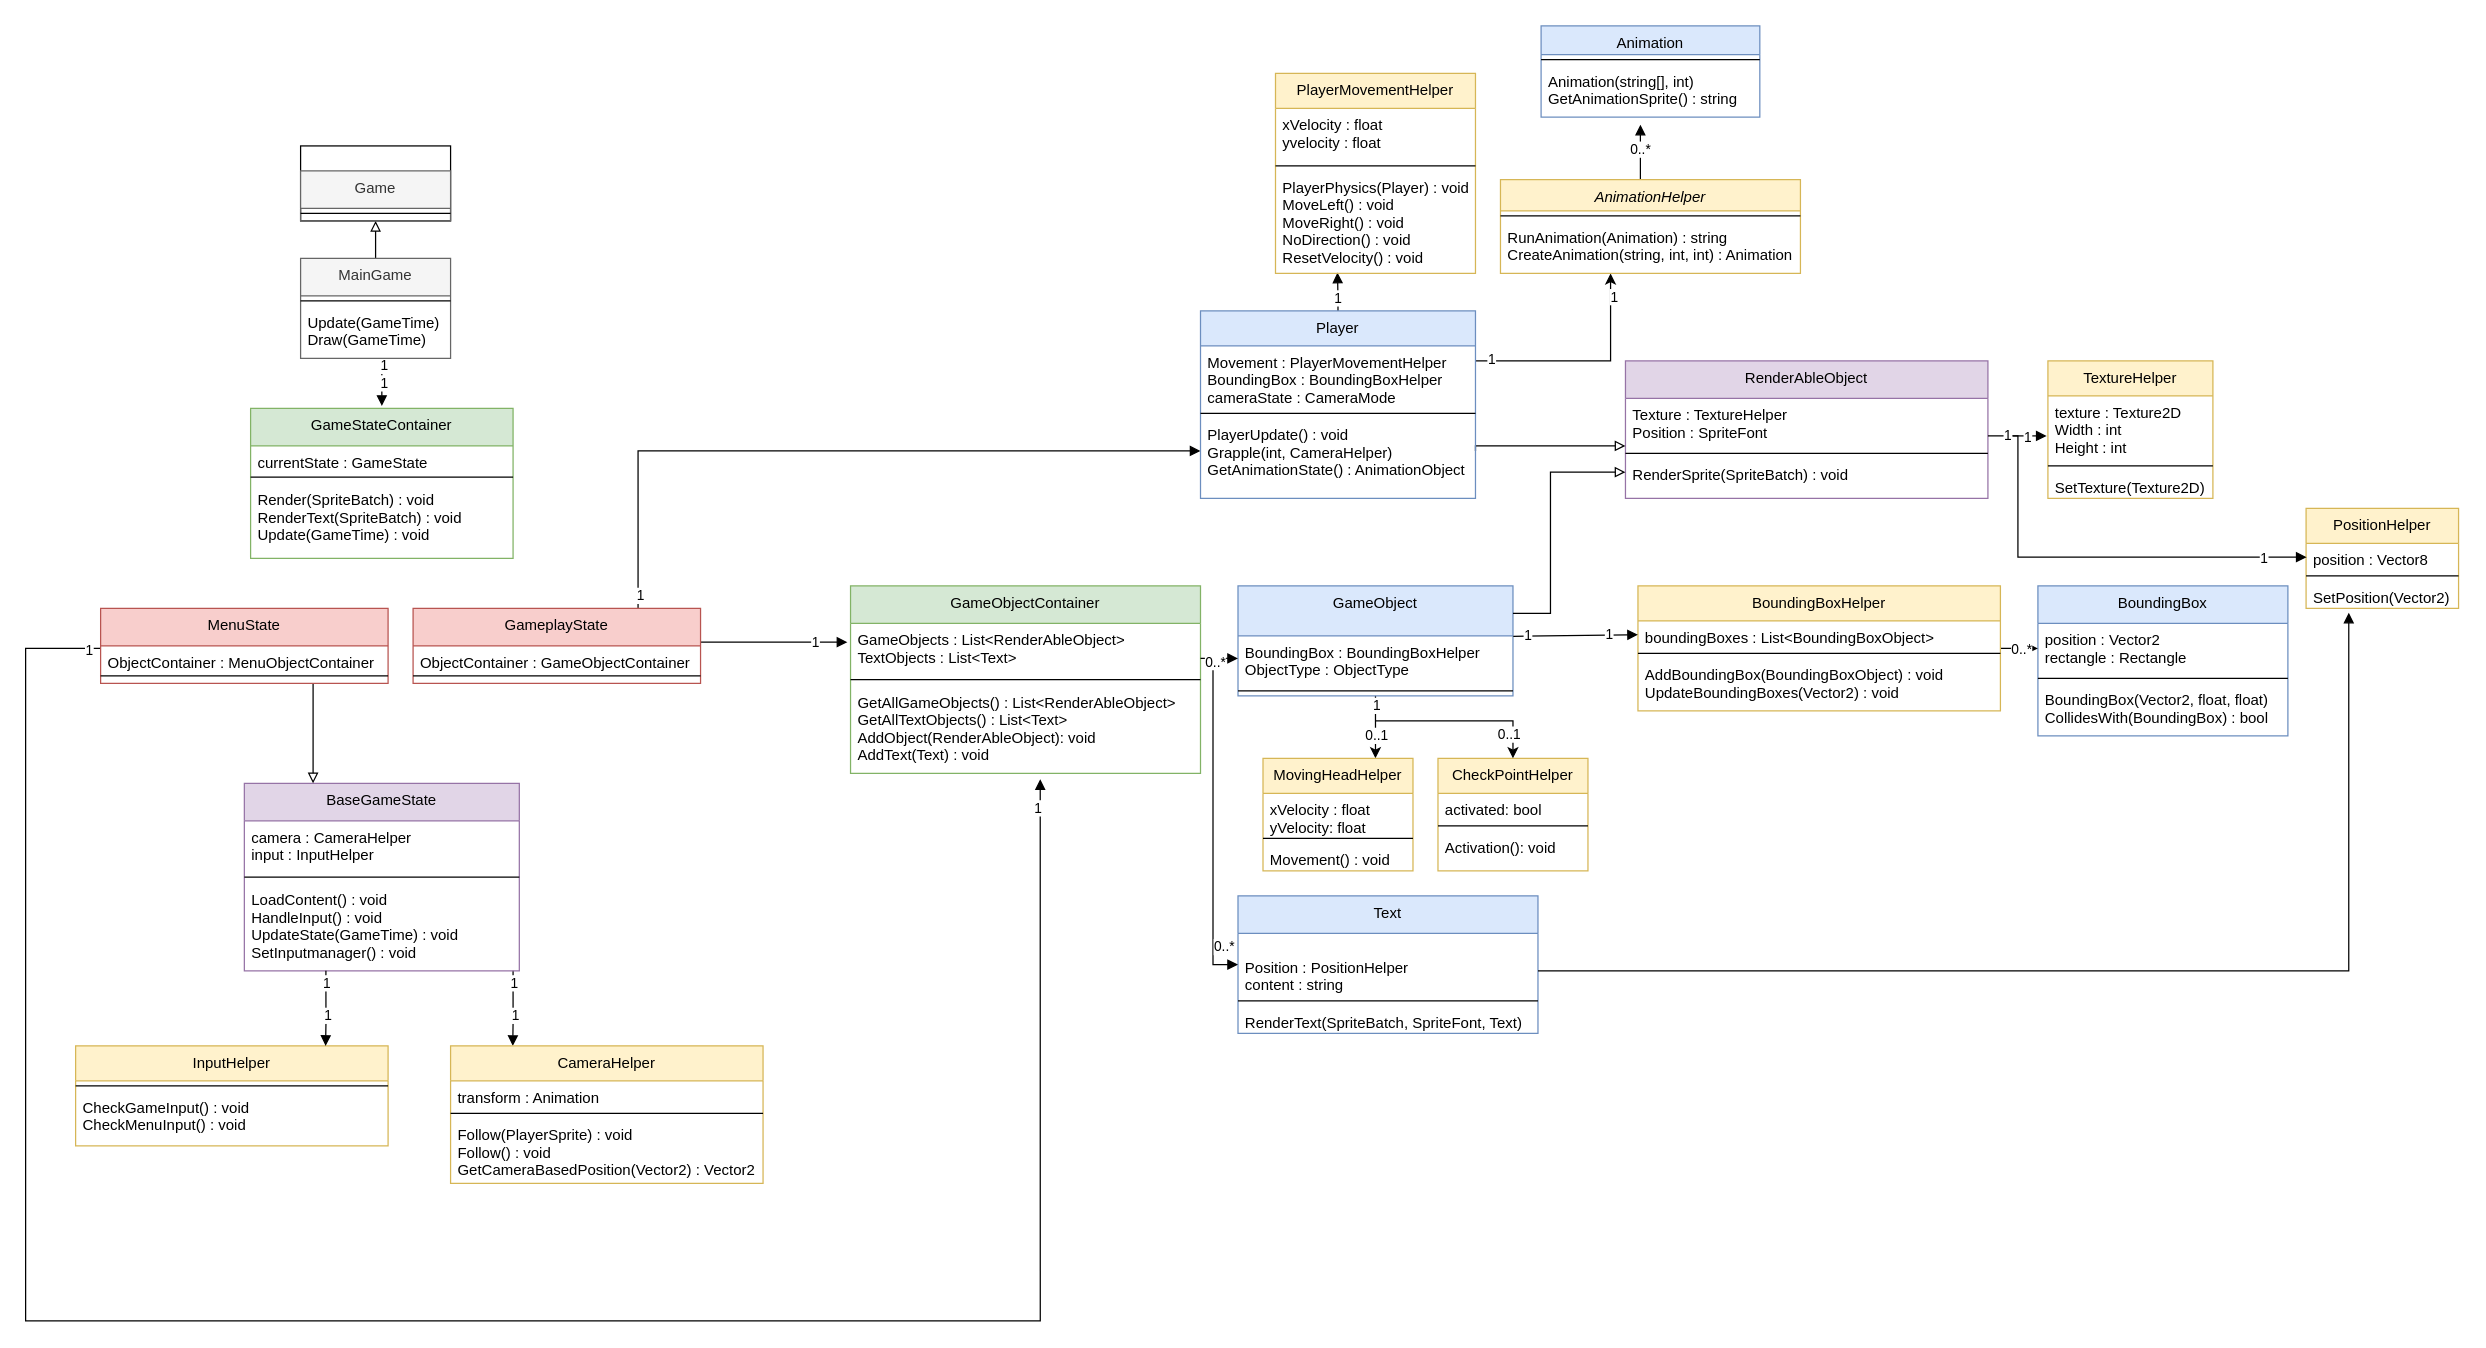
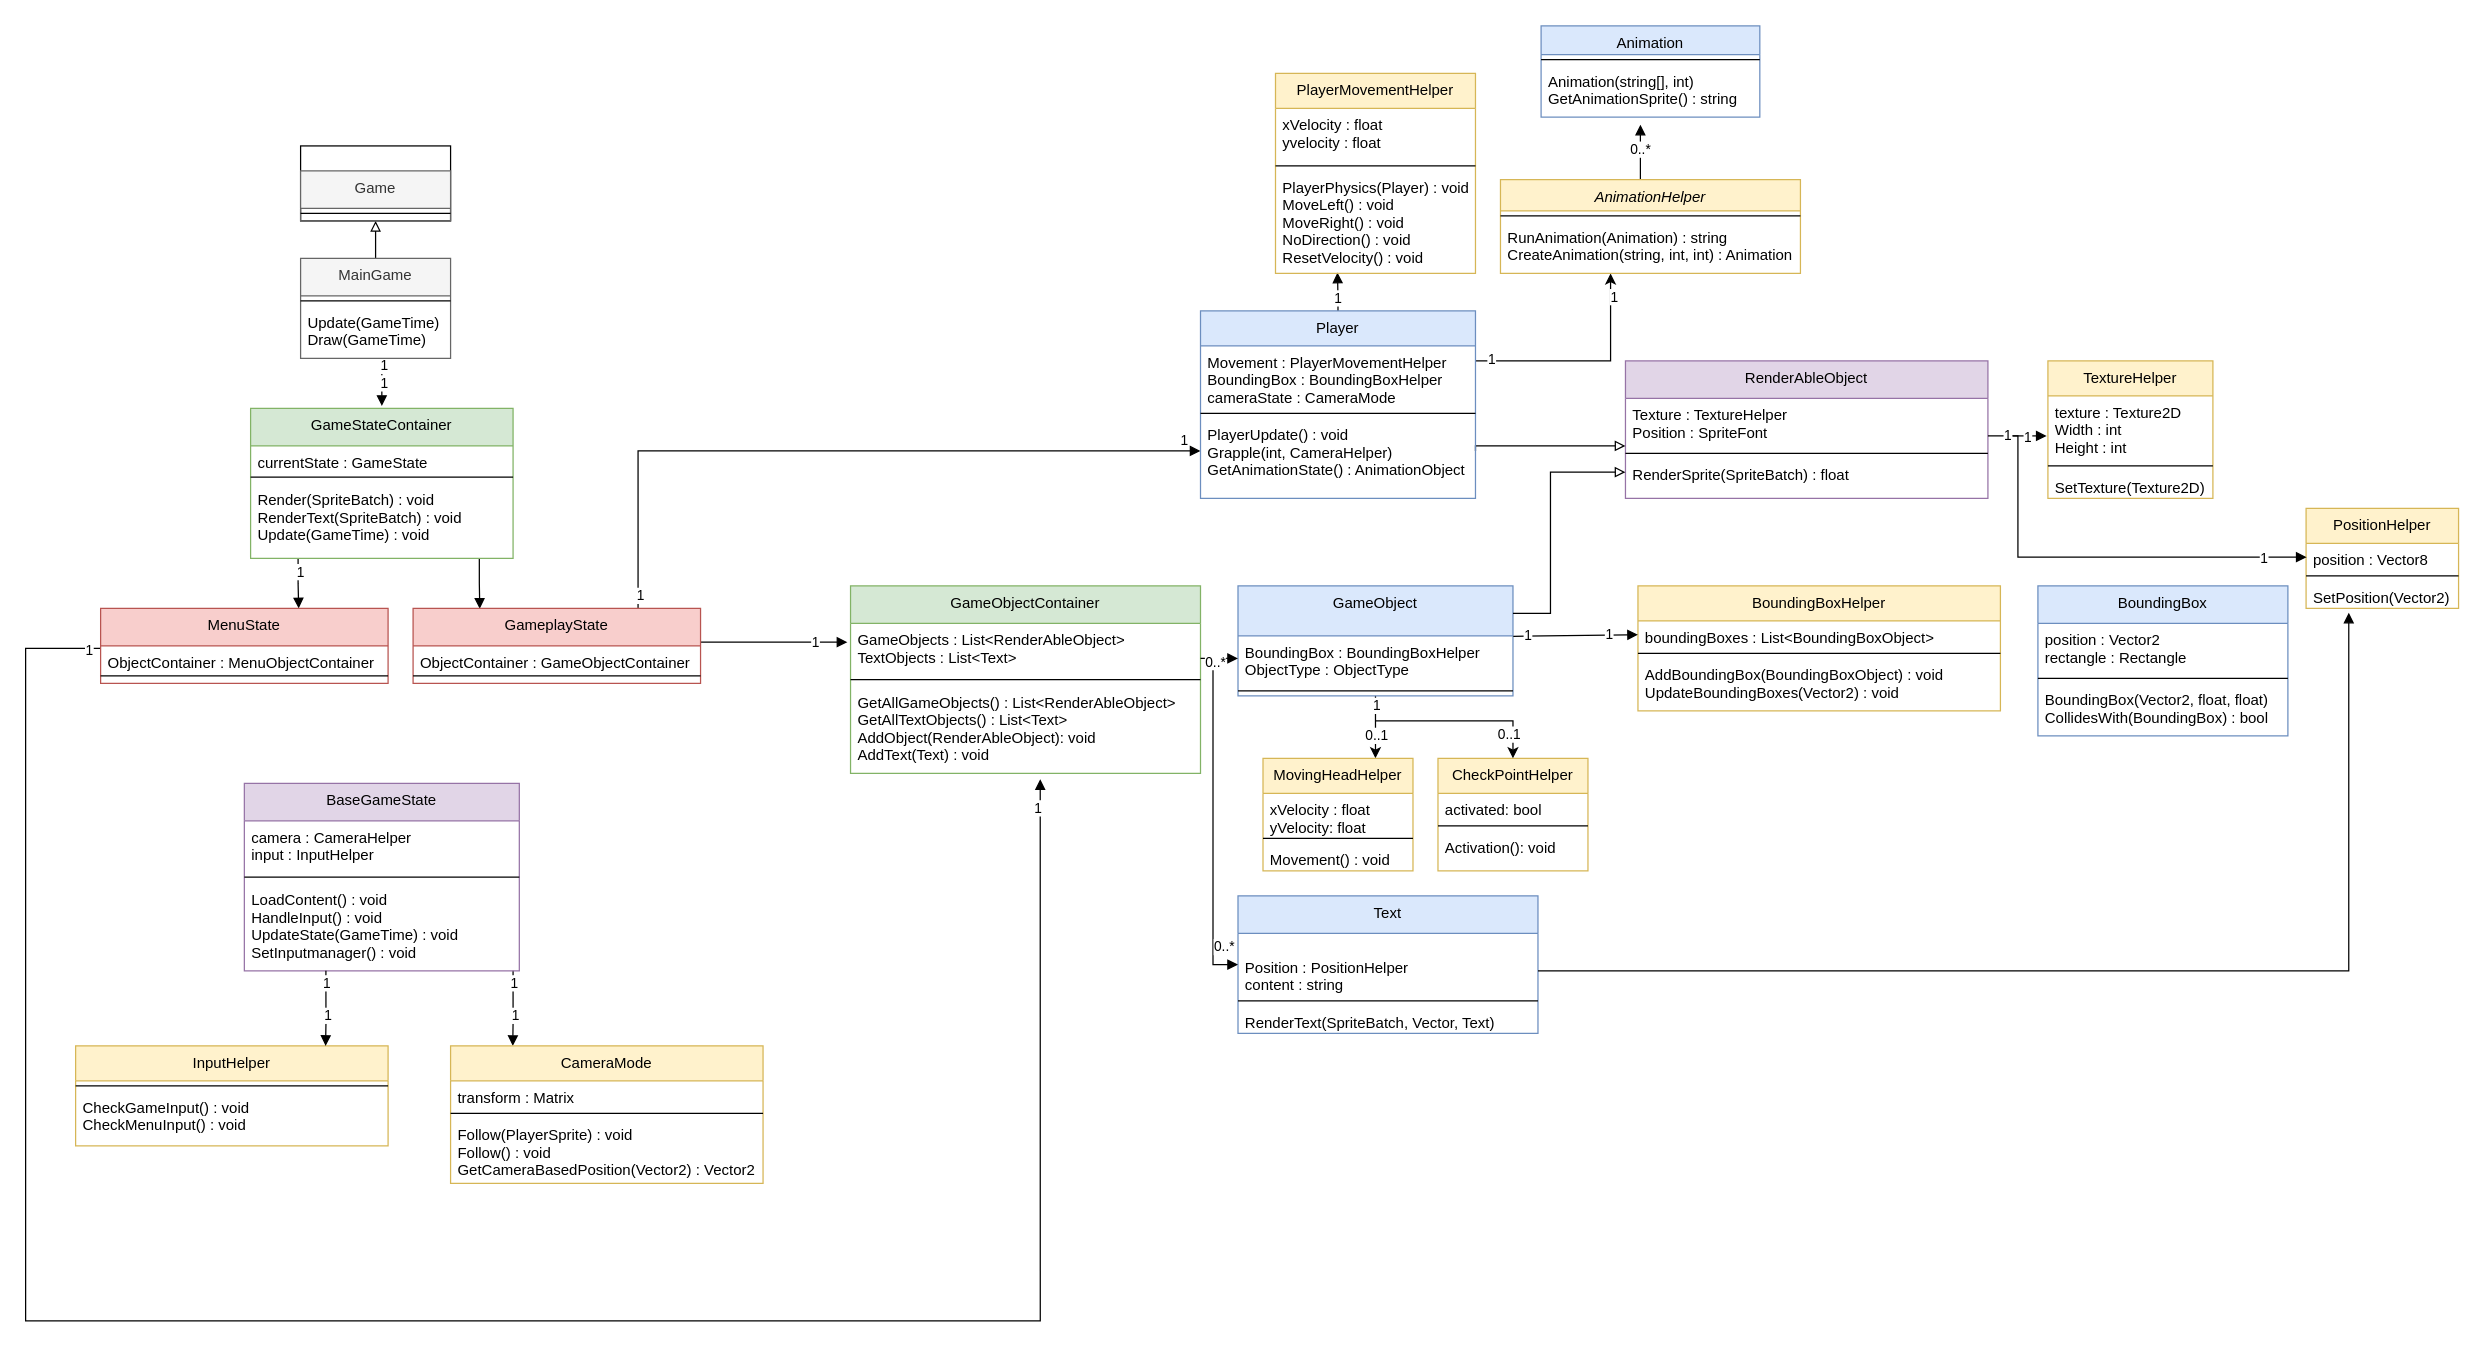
(1755, 475) -> (1759, 475)
none -> (298, 579)
none -> (479, 579)
(2026, 648) -> none
(313, 729) -> none
(1406, 1023) -> (1391, 1023)
(606, 1063) -> (606, 1063)
(536, 1098) -> (525, 1098)
